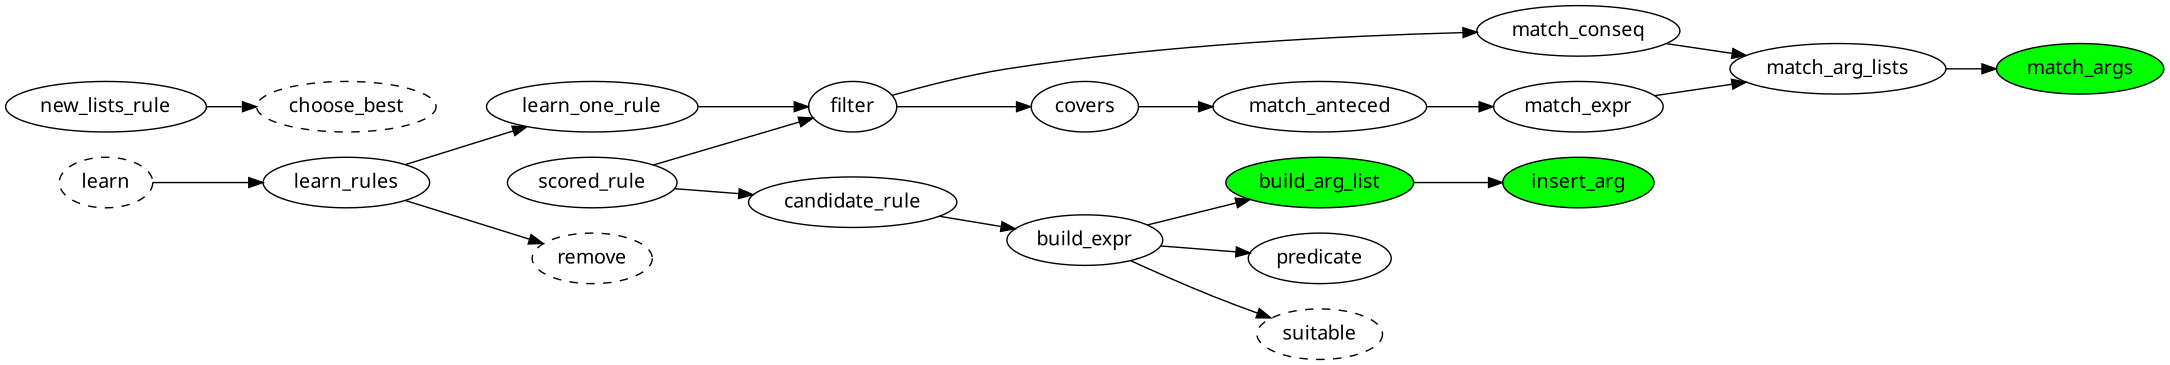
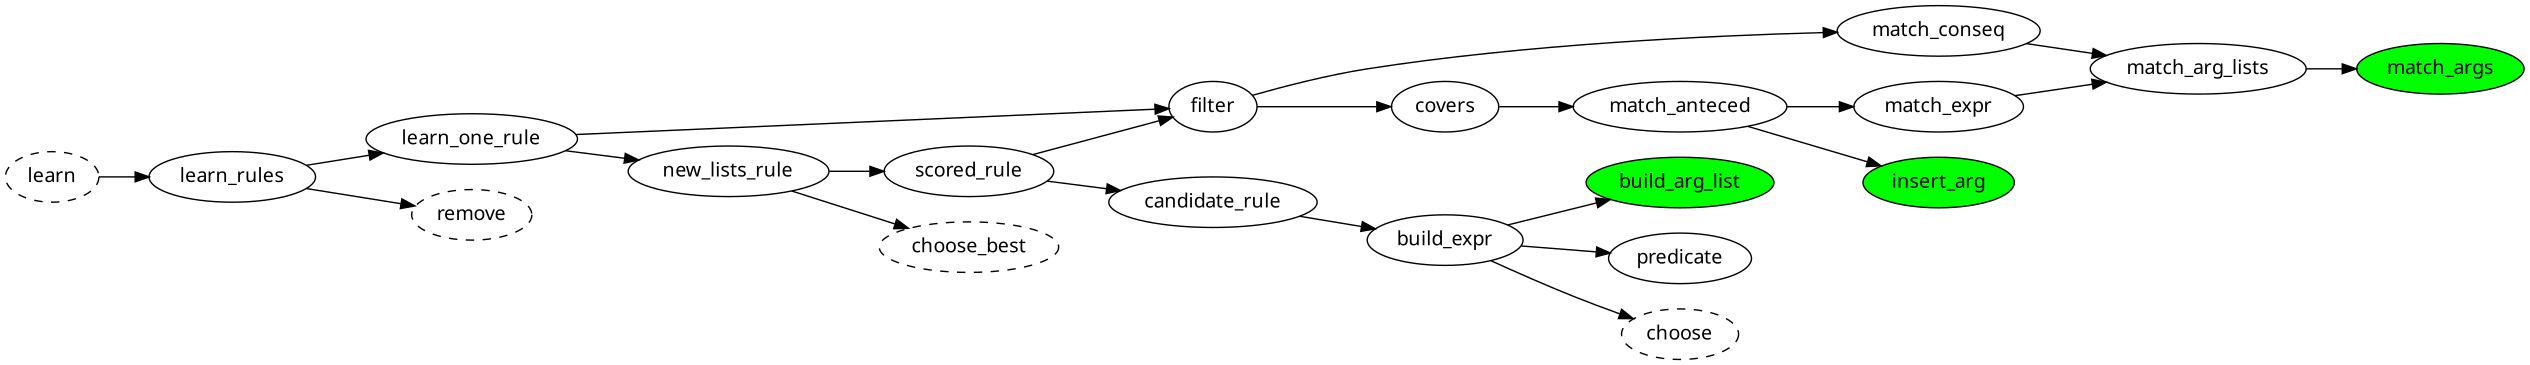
none -> (595, 155)
none -> (850, 171)
(1451, 183) -> (1808, 144)
(1320, 334) -> (1680, 334)
